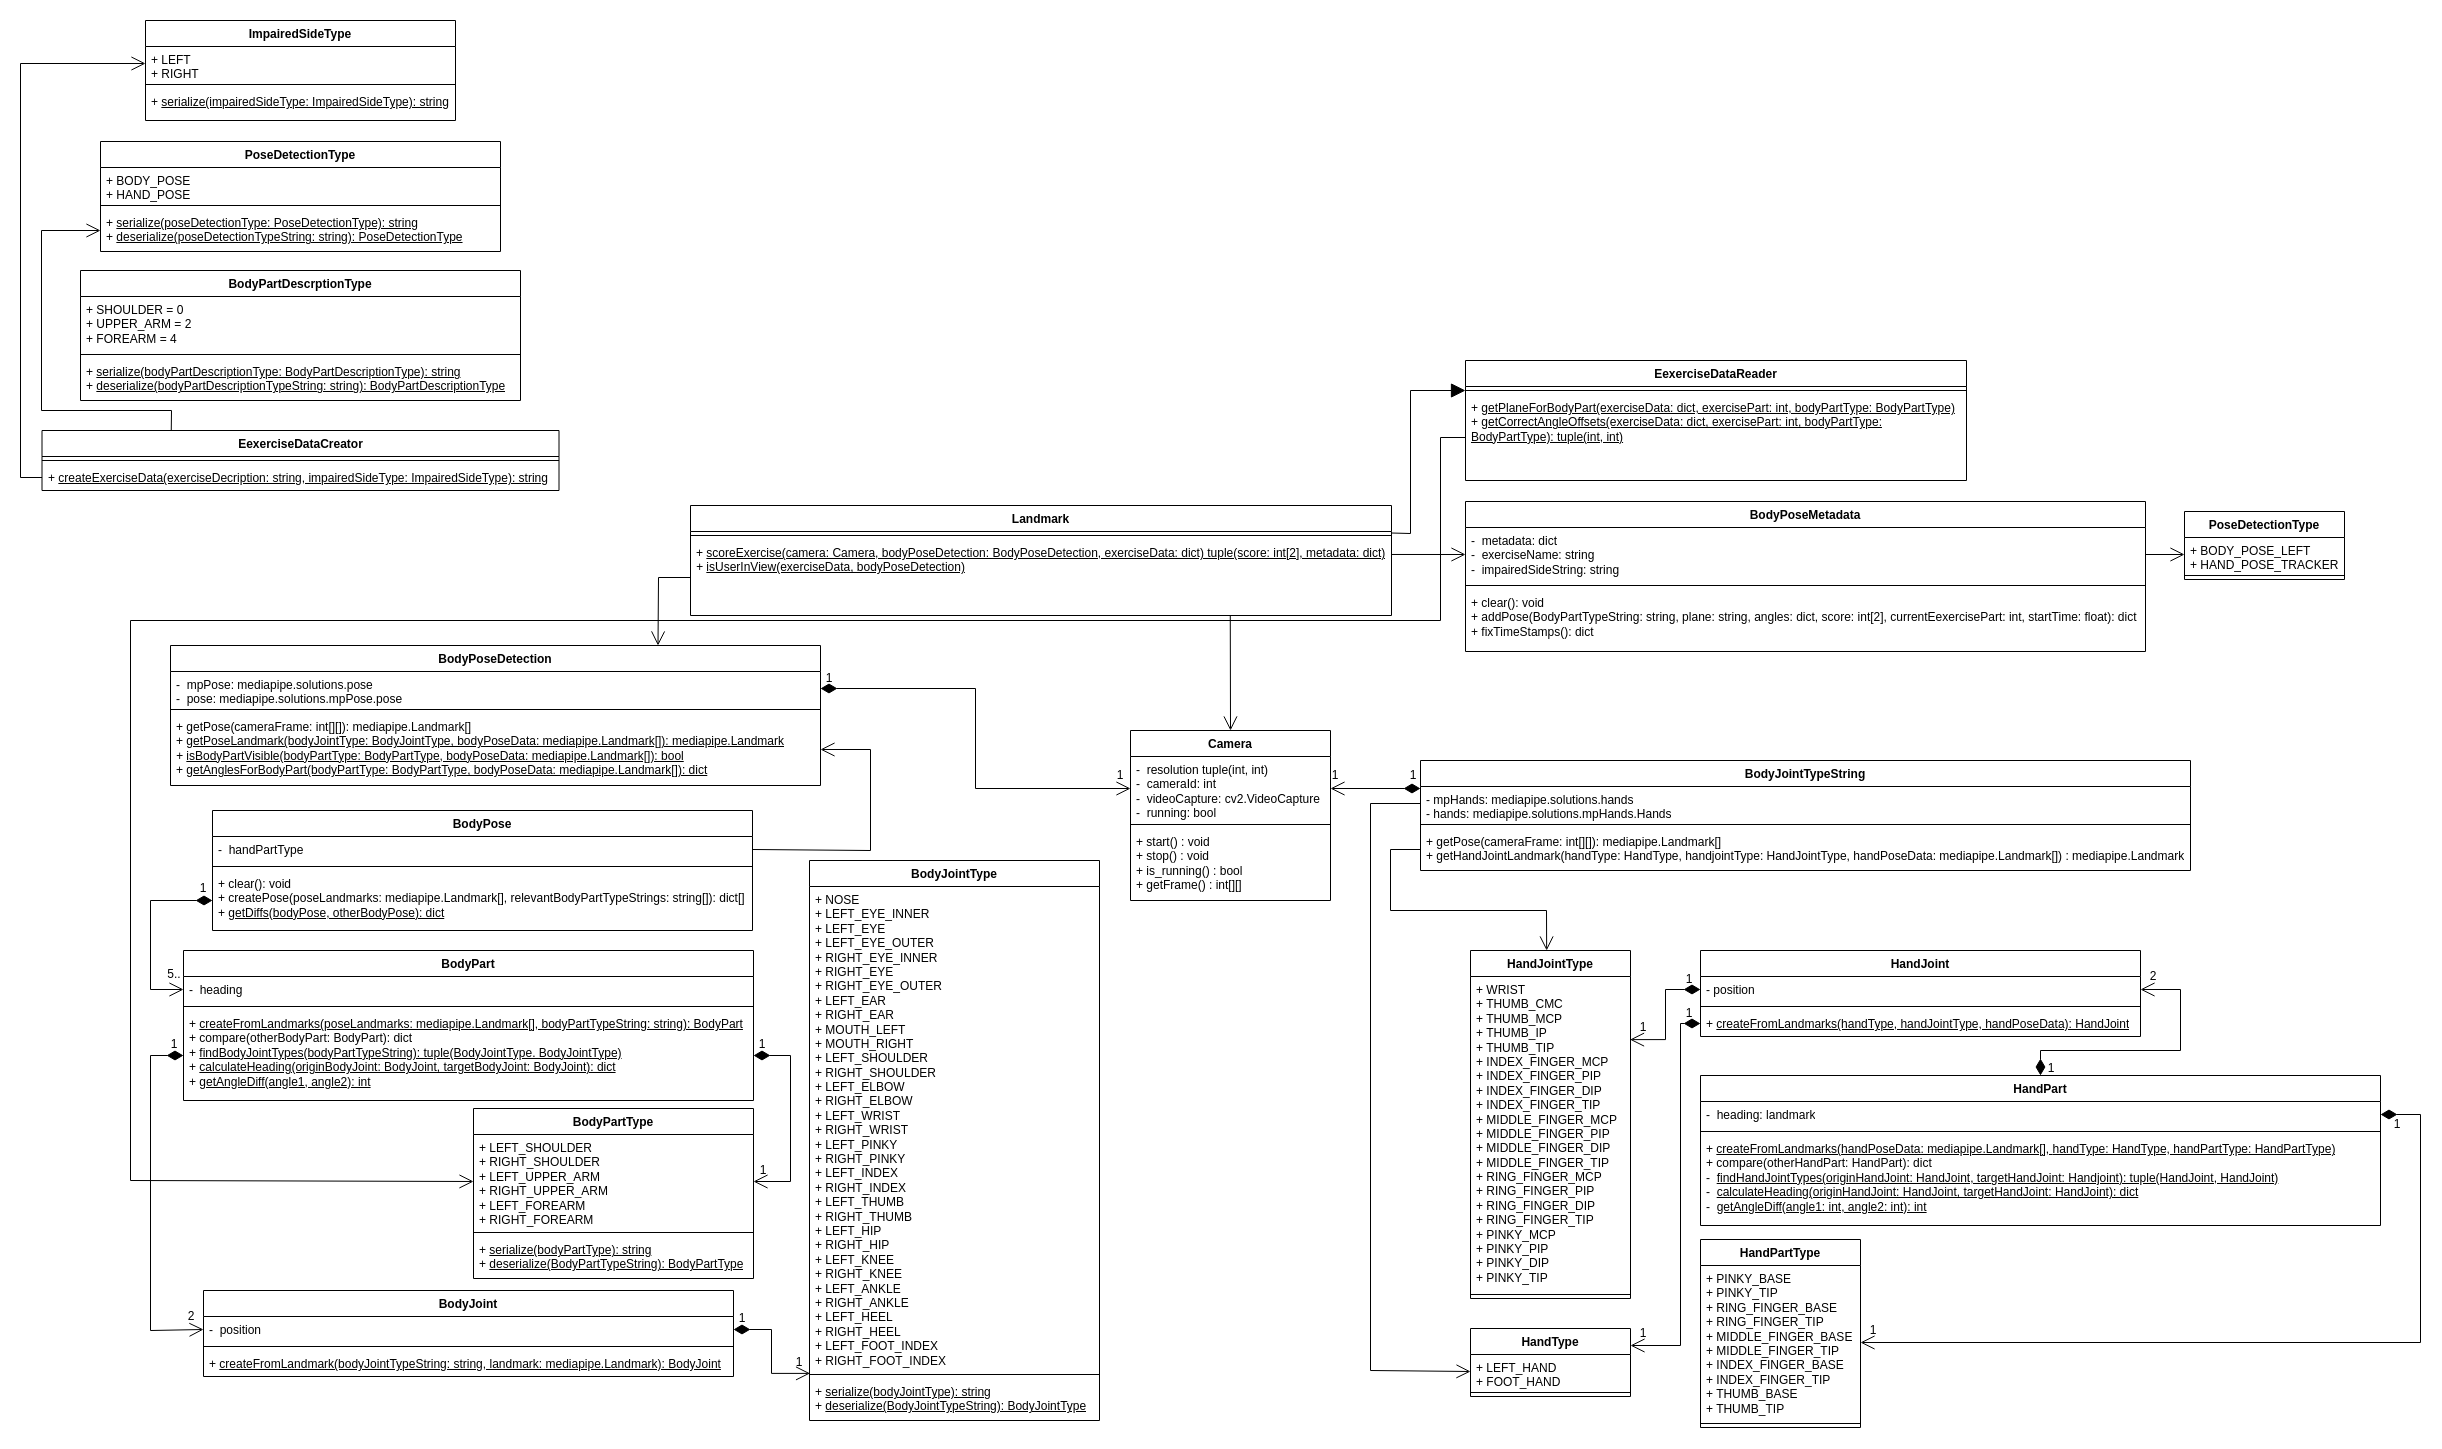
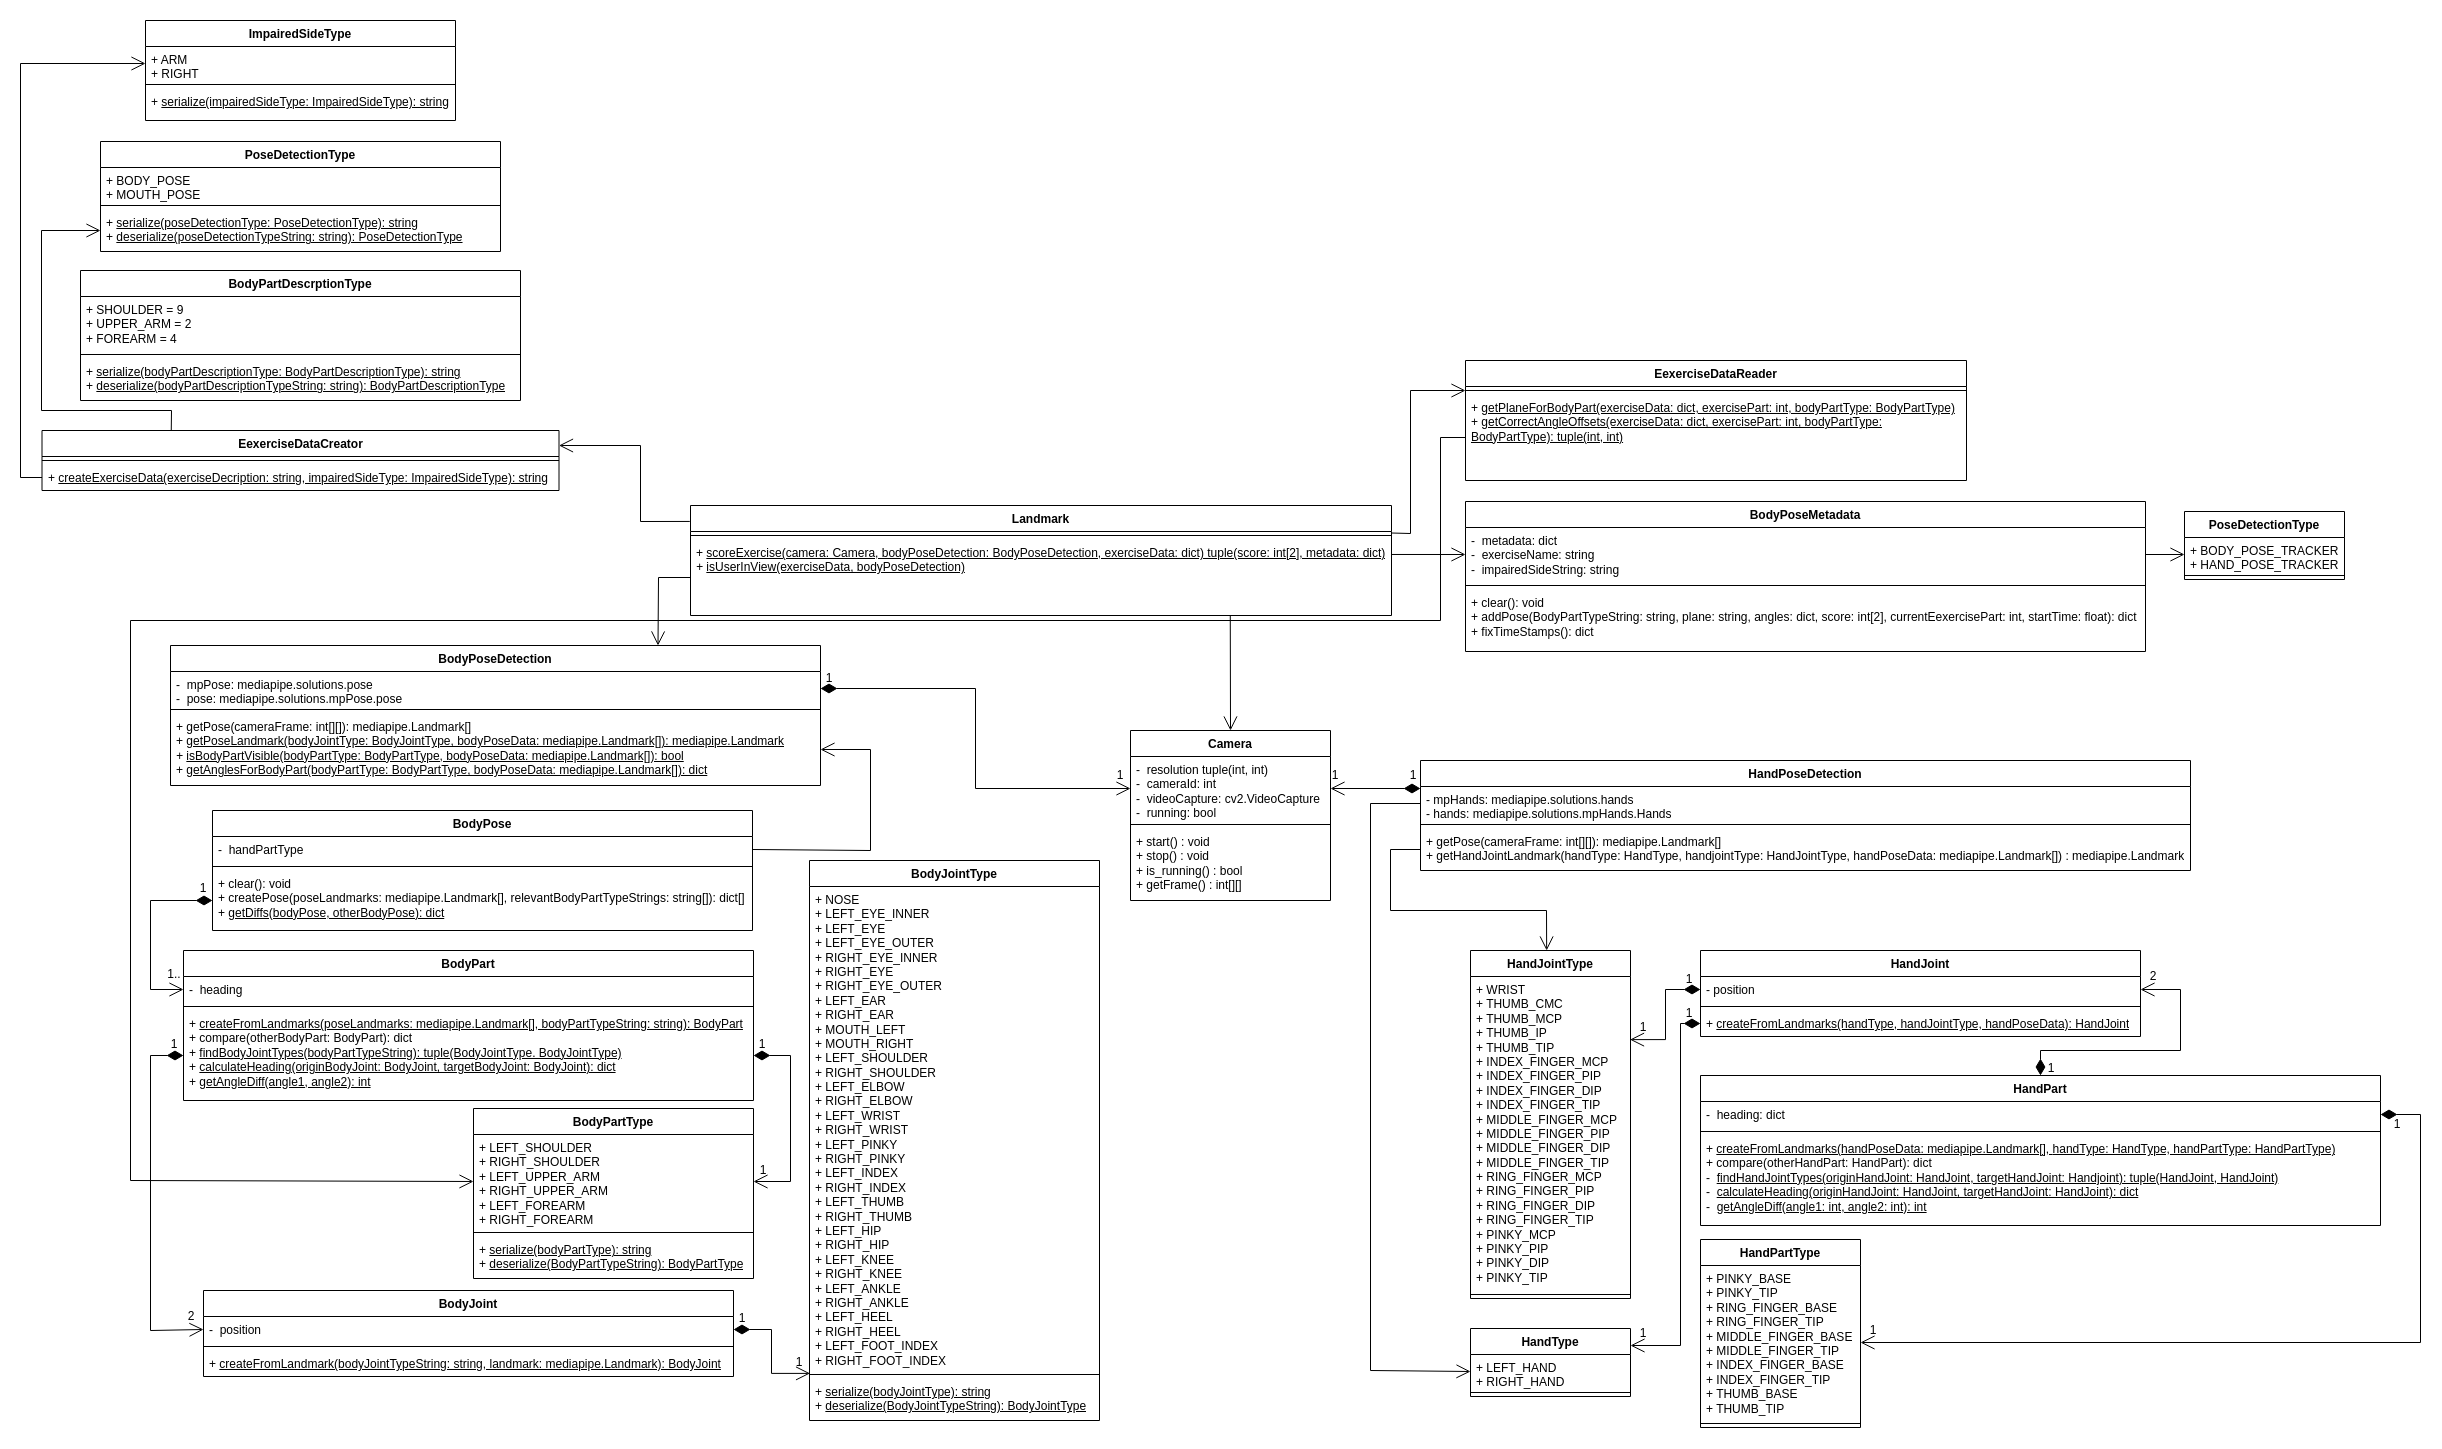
(173, 68) -> (173, 68)
(142, 189) -> (145, 189)
(132, 325) -> (132, 325)
(1450, 391) -> (1455, 391)
none -> (641, 469)
(2253, 559) -> (2253, 559)
(1806, 775) -> (1806, 775)
(175, 975) -> (175, 975)
(1766, 1116) -> (1752, 1116)
(1512, 1376) -> (1515, 1376)
